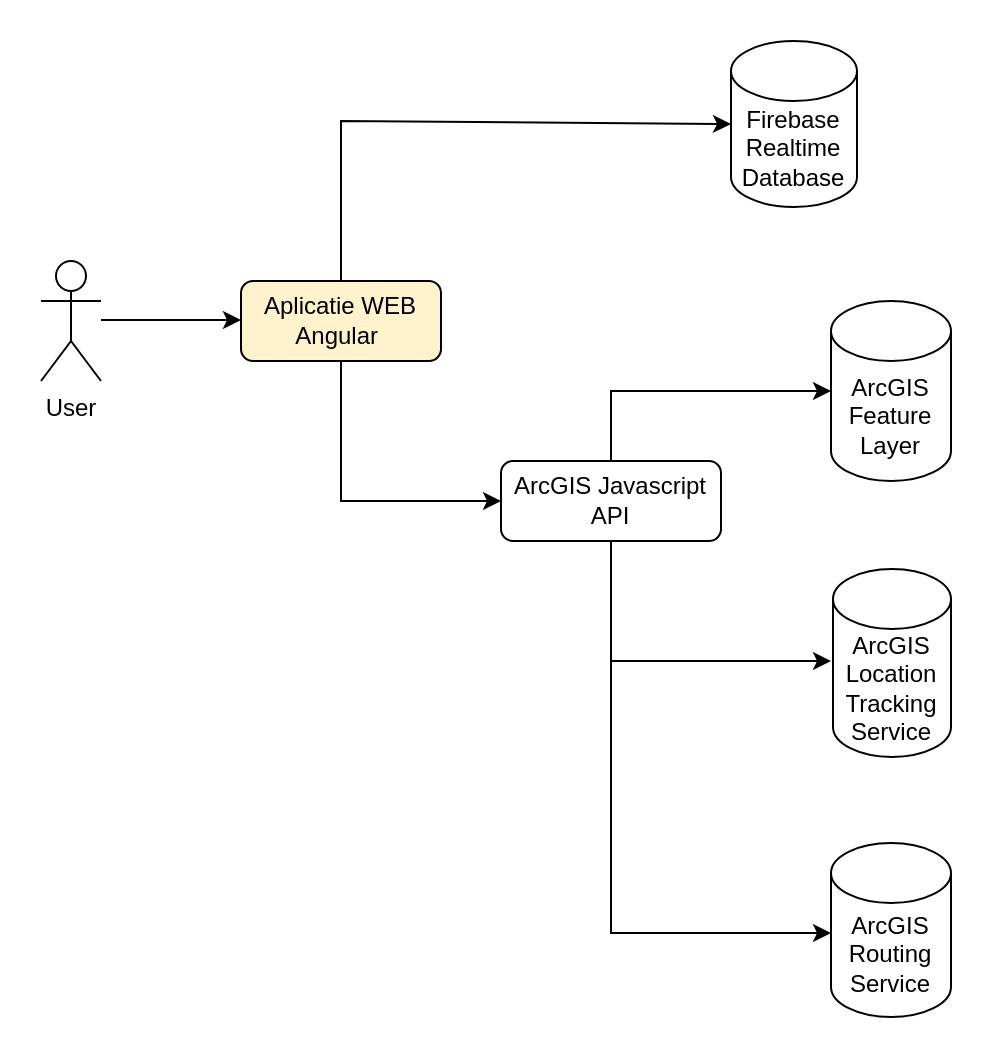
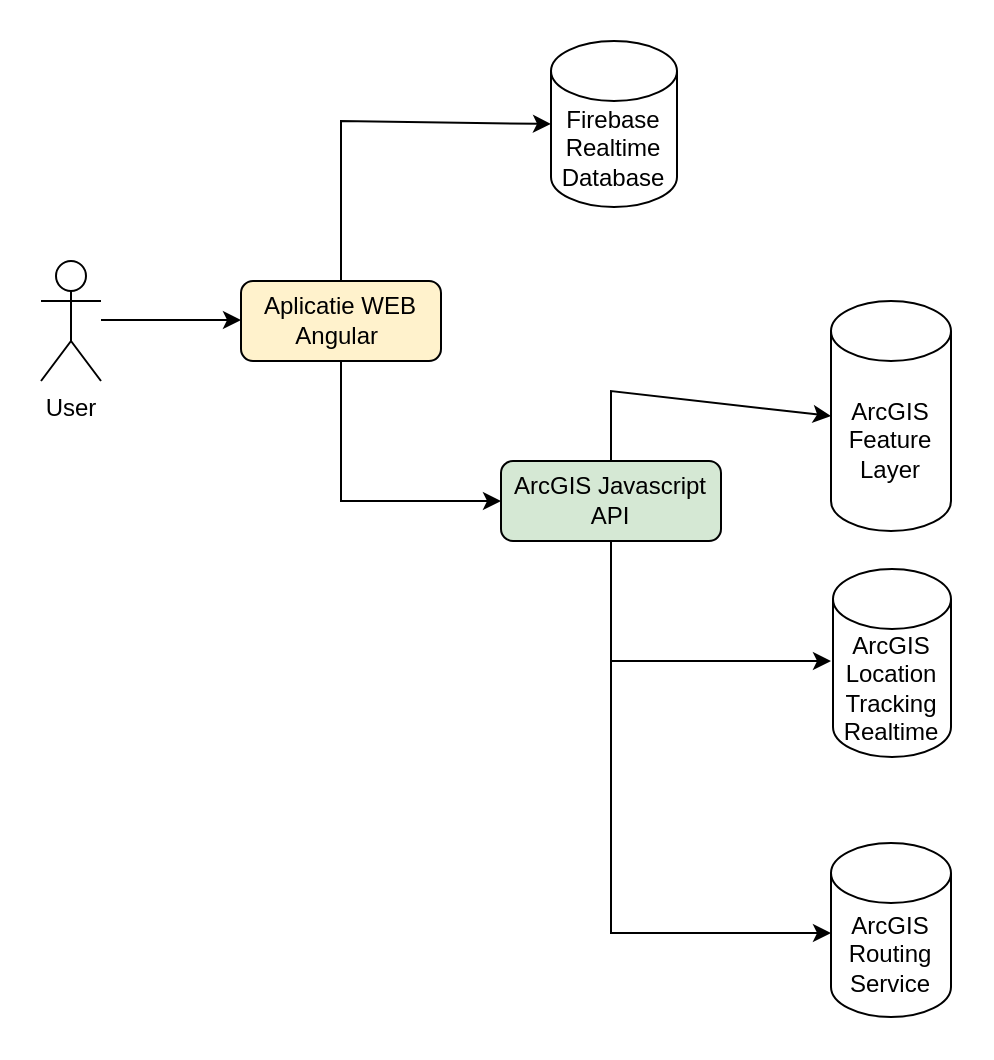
(794, 124) -> (614, 124)
(891, 391) -> (891, 416)
(611, 501) -> (611, 501)
(892, 689) -> (892, 689)
